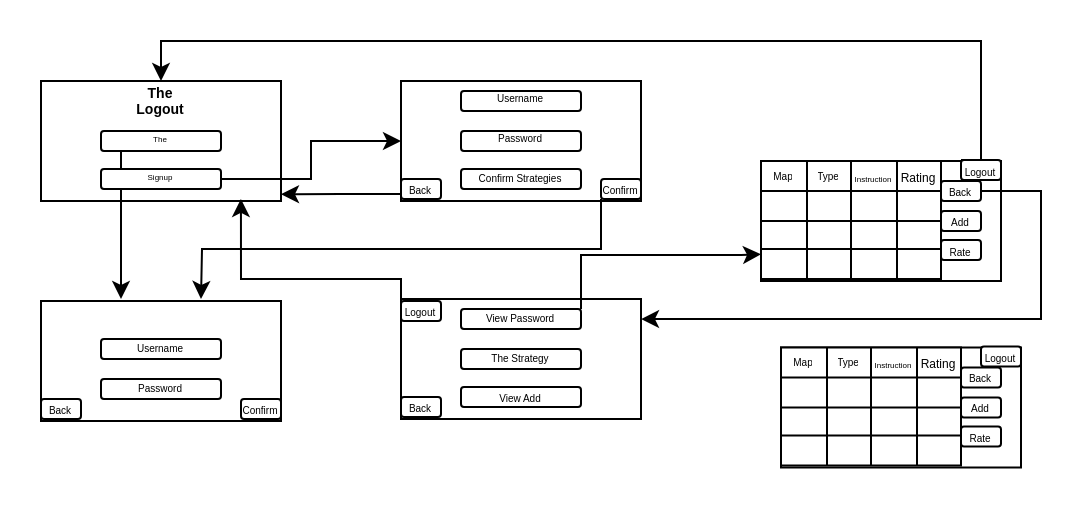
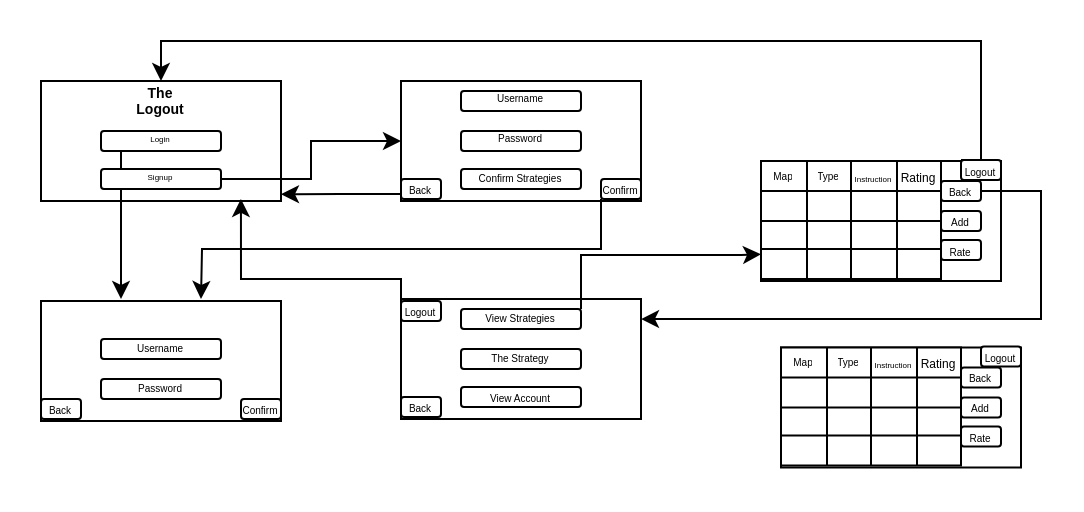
(161, 141) -> (161, 141)
(521, 317) -> (521, 317)
(521, 397) -> (521, 397)
